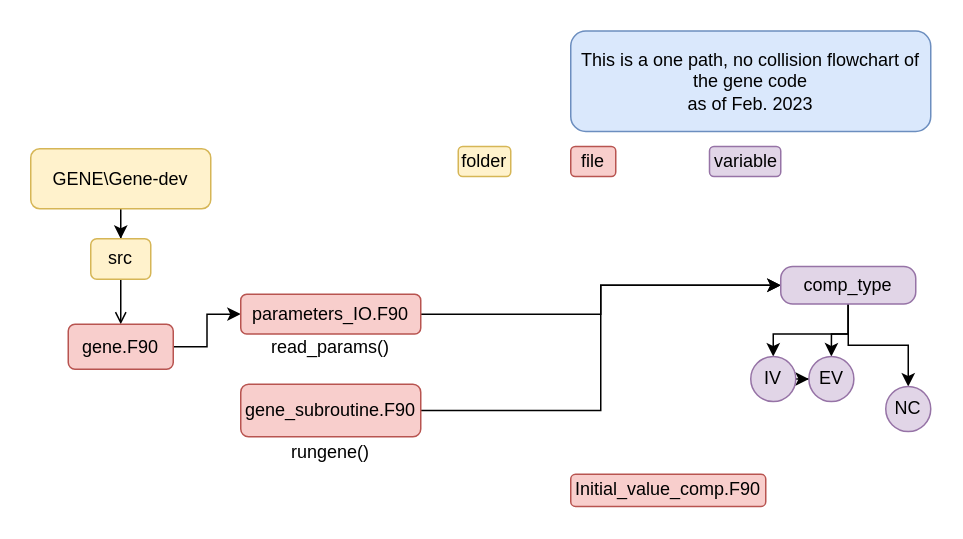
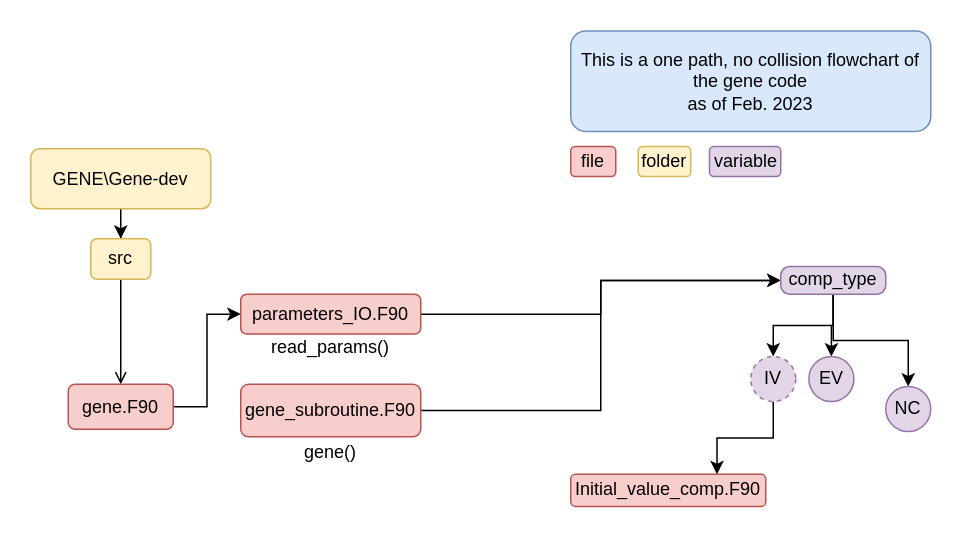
(485, 161) -> (665, 161)
(848, 285) -> (833, 280)
(121, 347) -> (121, 407)
(773, 379) -> (773, 379)
(802, 379) -> (750, 438)
(331, 452) -> (331, 452)
